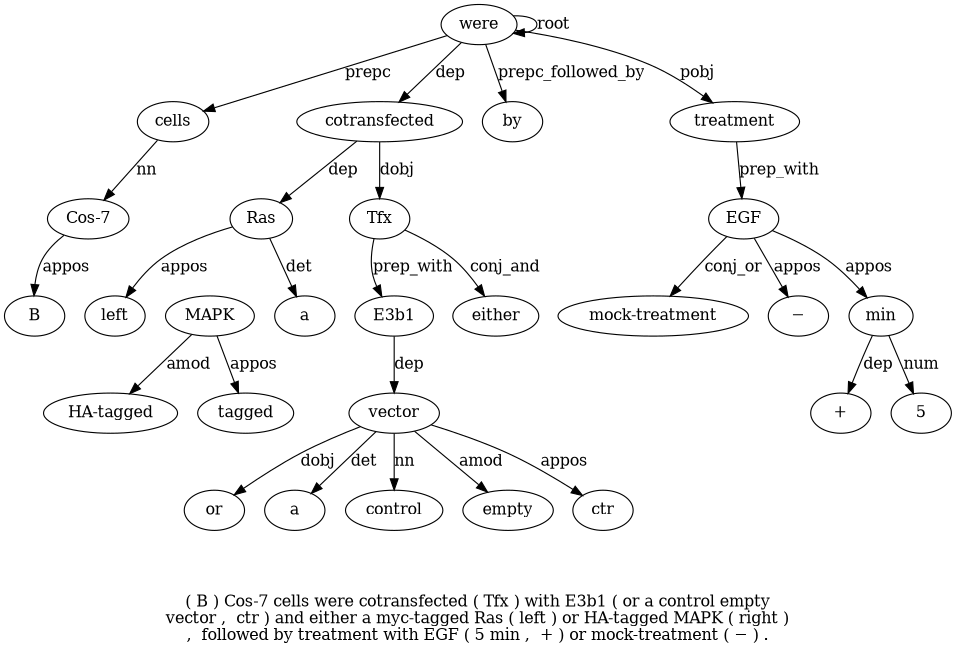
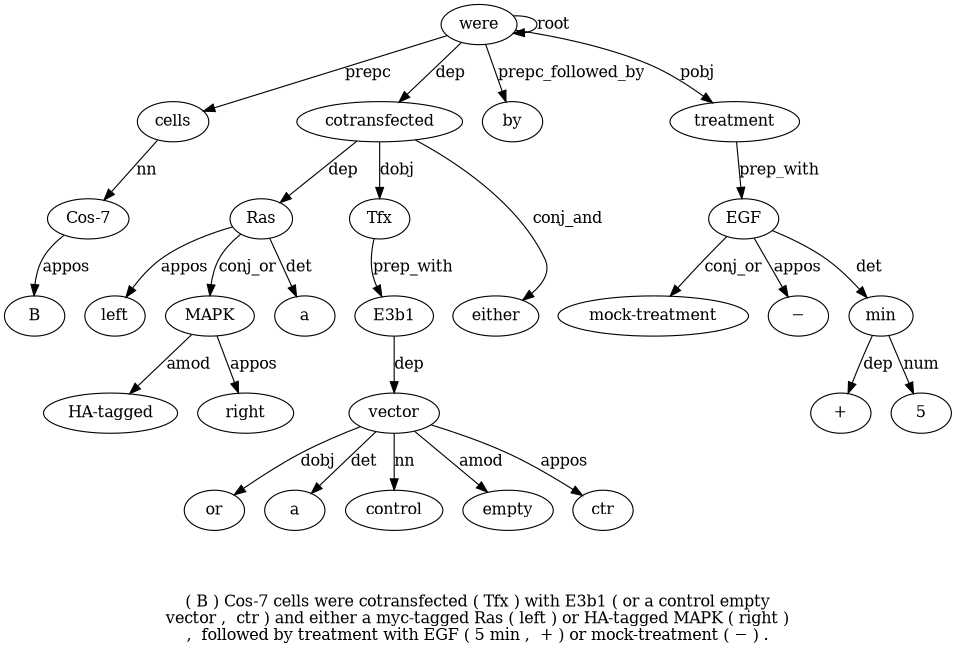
(446, 253) -> (504, 203)
none -> (221, 256)
(869, 267) -> (869, 267)
(246, 413) -> (246, 413)
